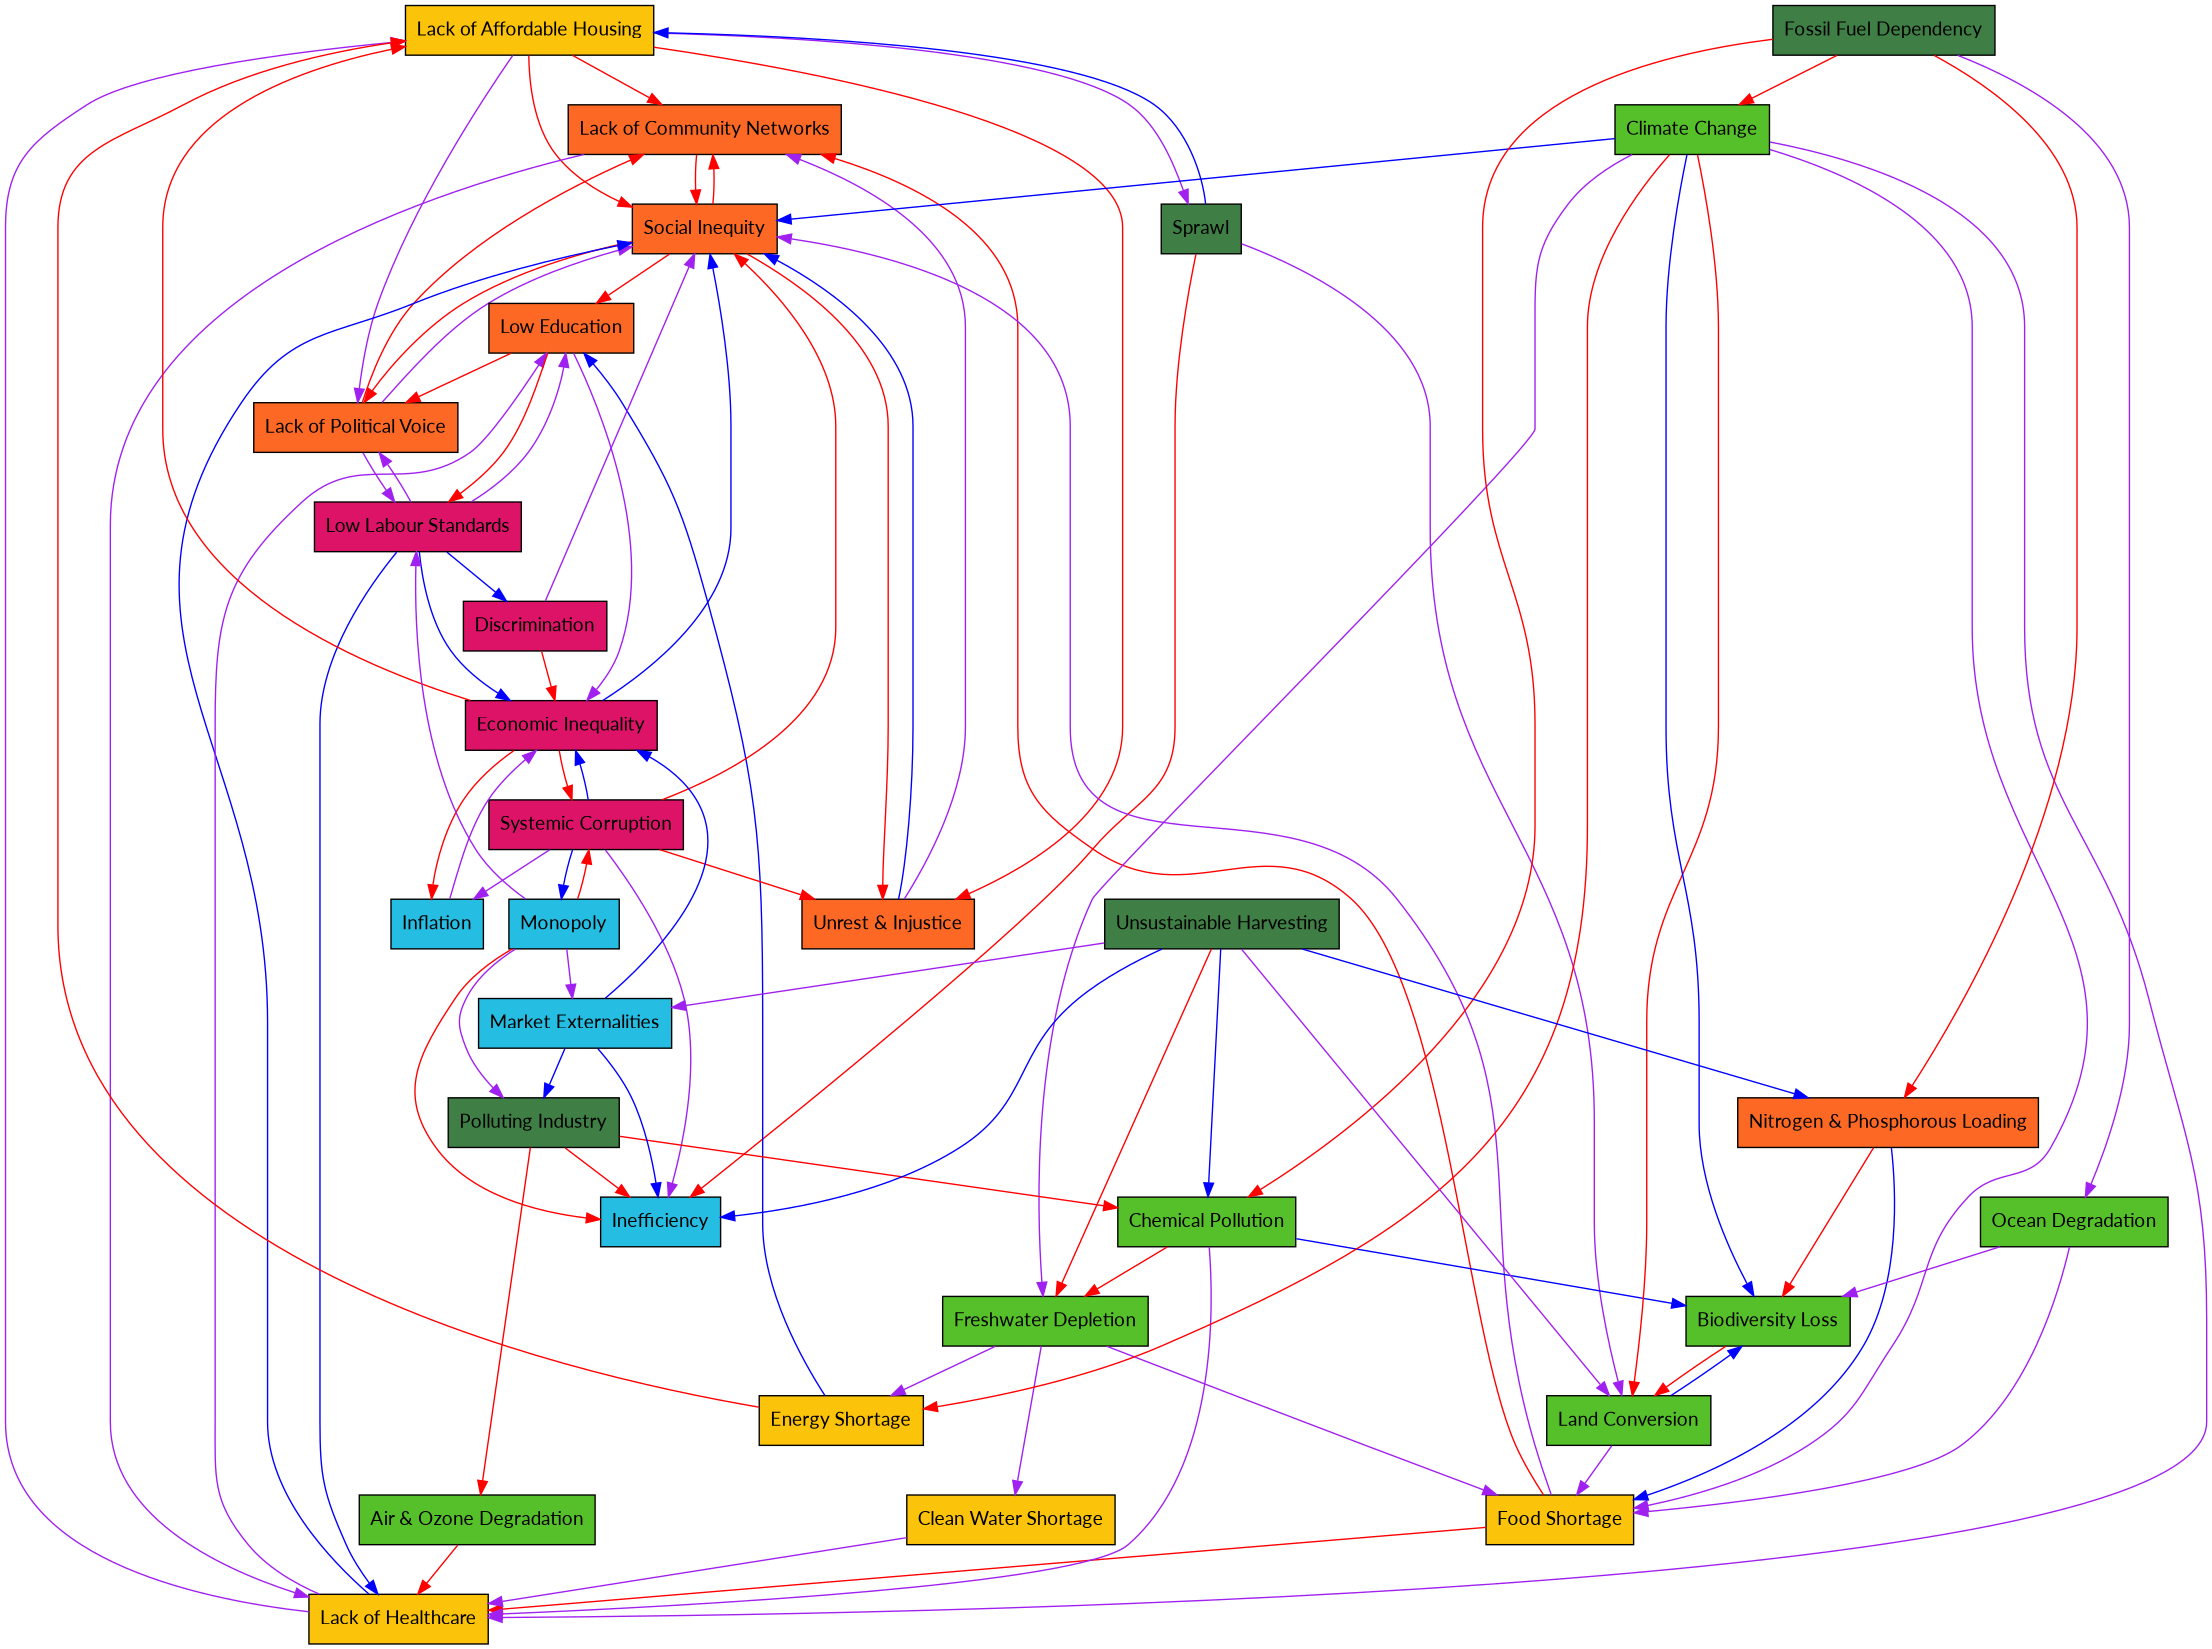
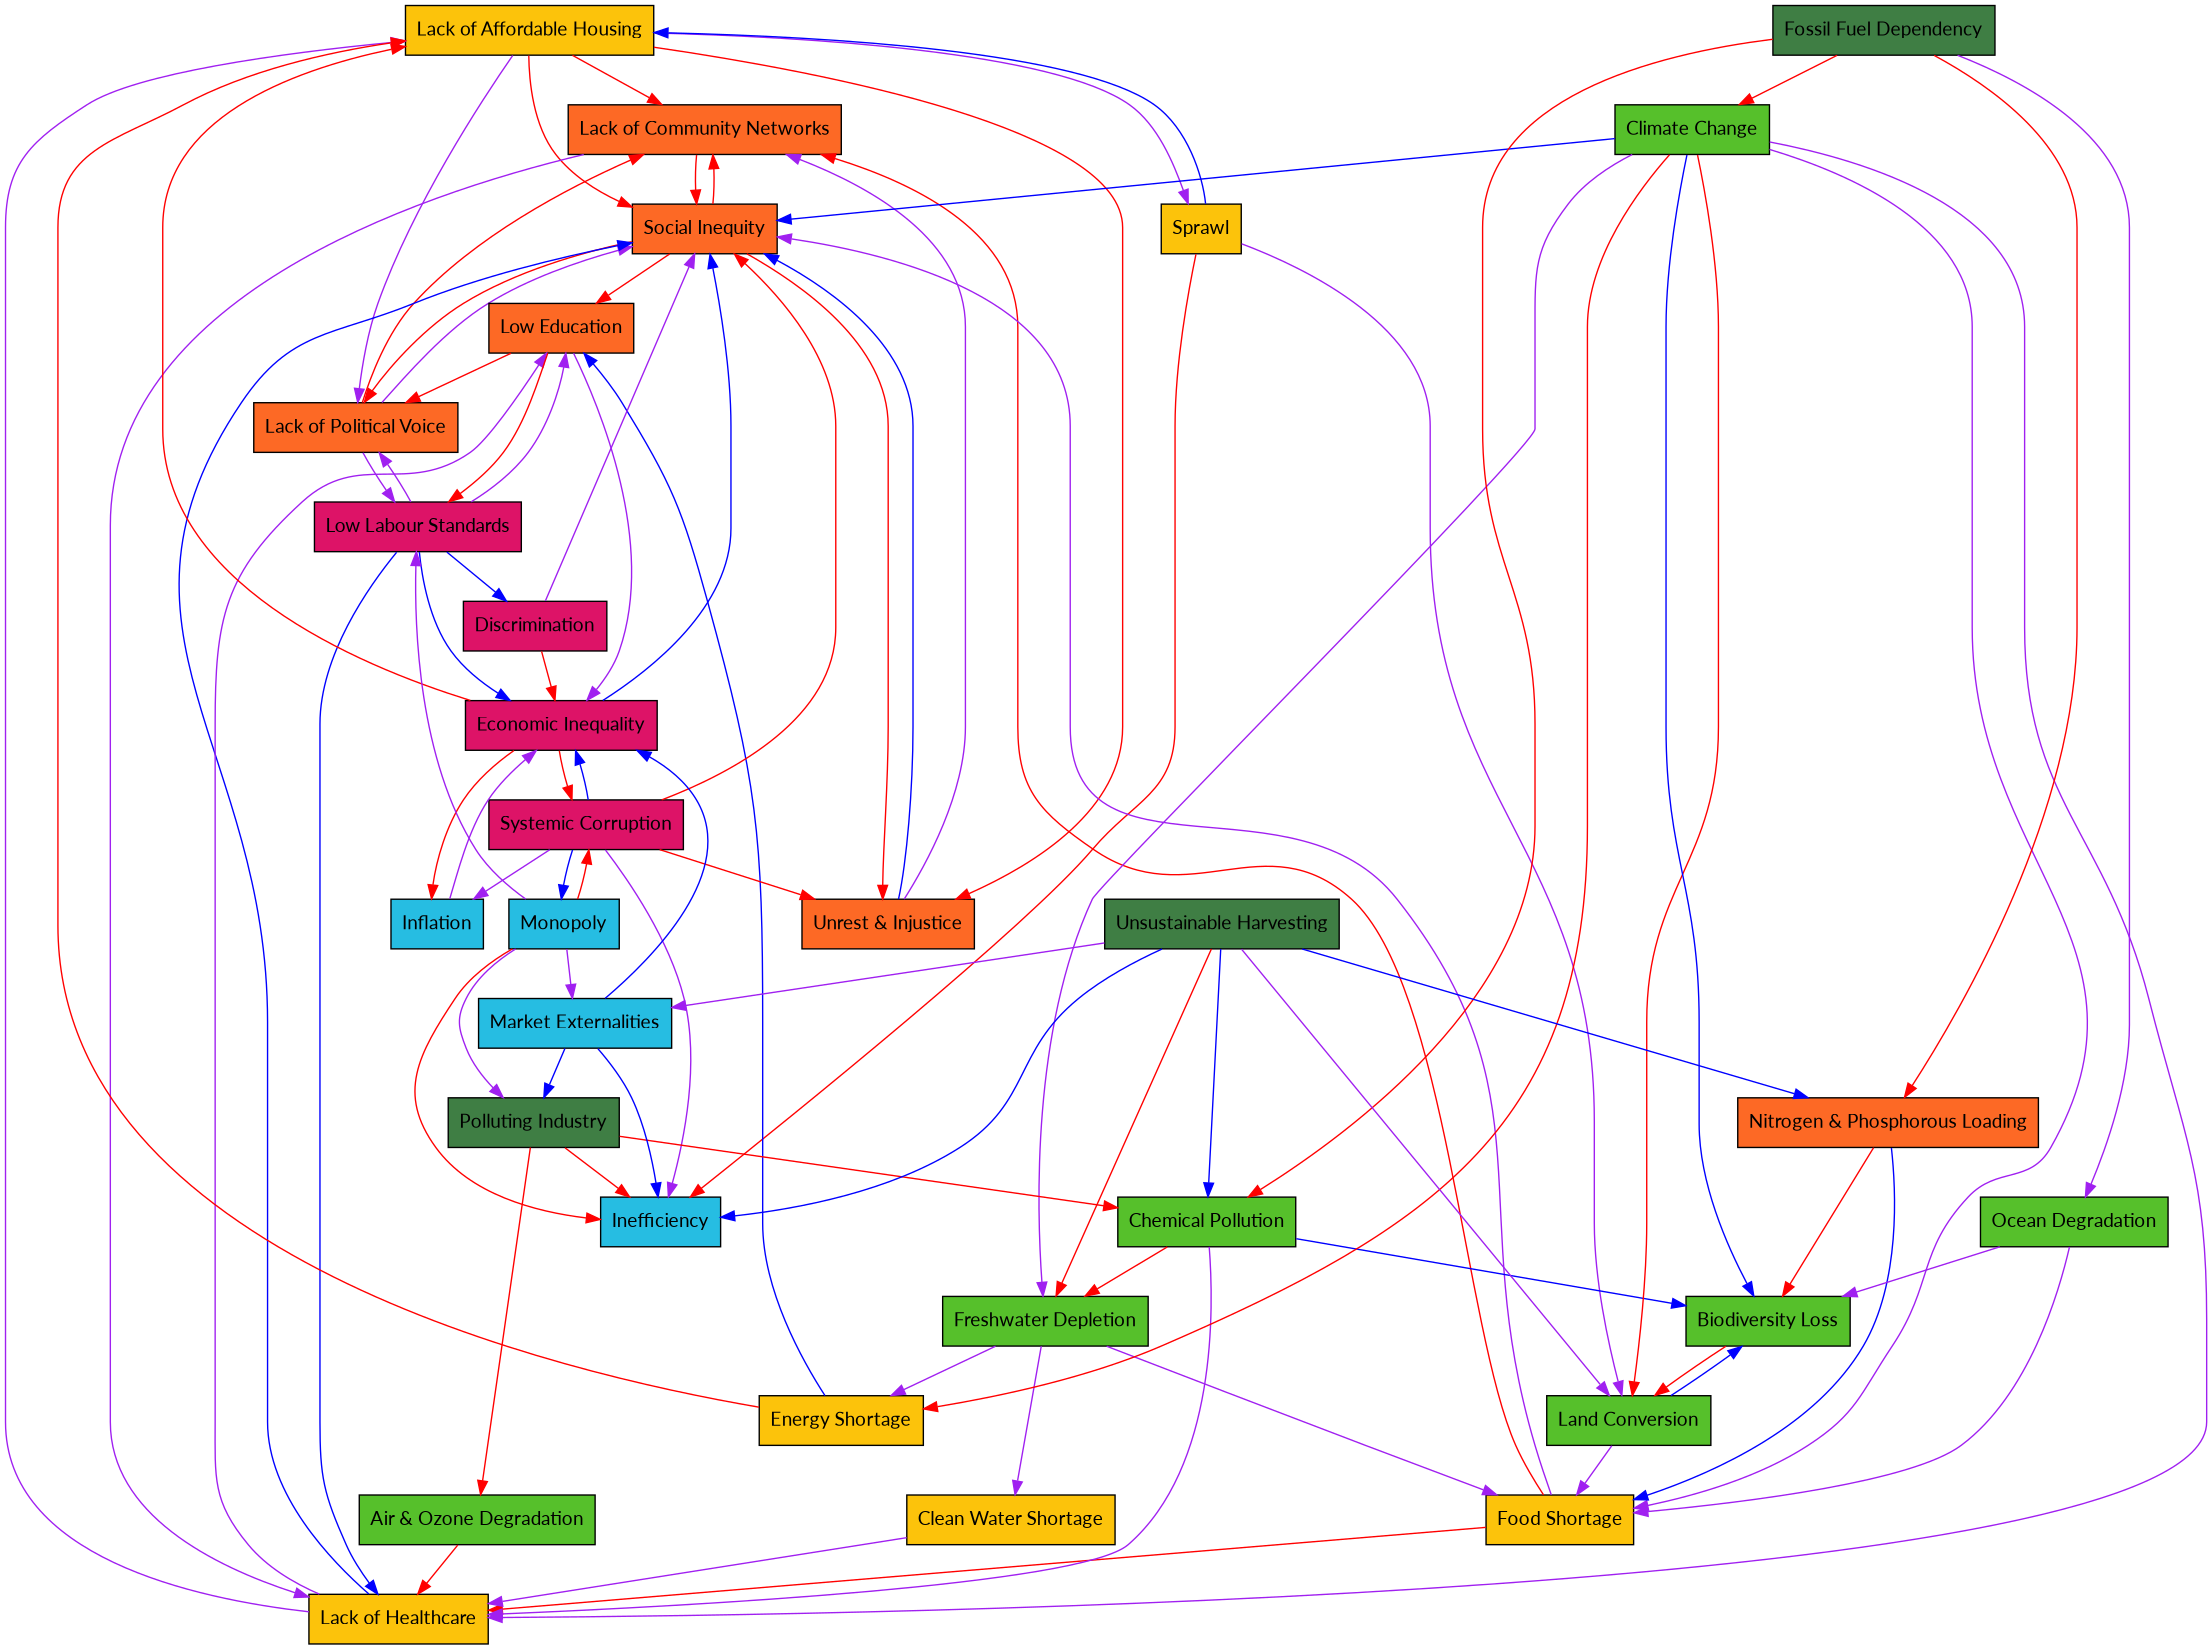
(1201, 229) -> (1201, 229)
